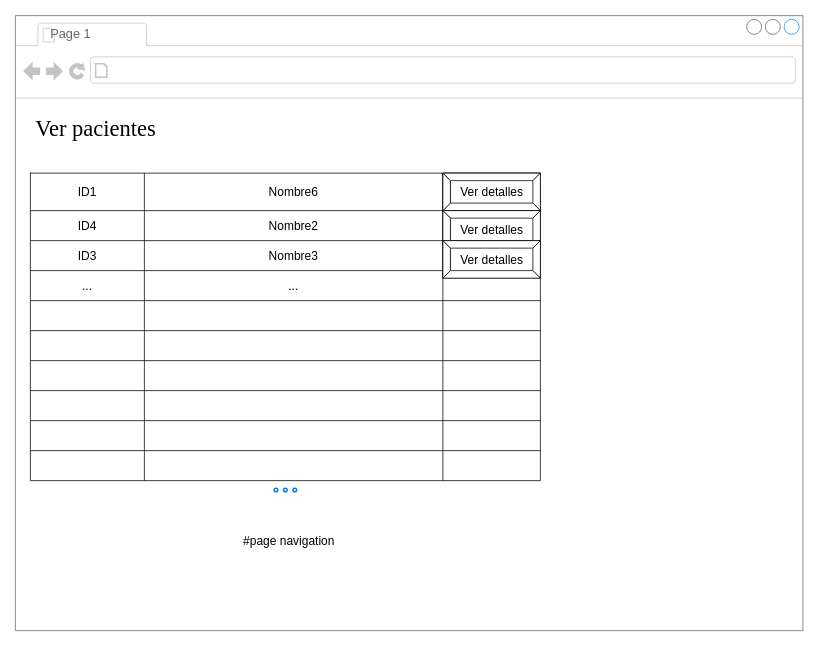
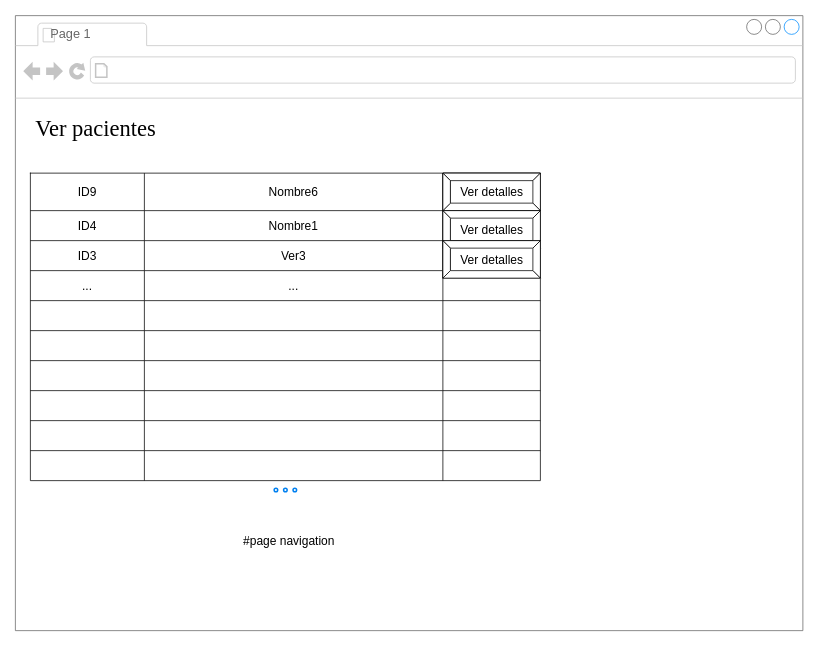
(87, 192) -> (87, 192)
(294, 225) -> (294, 225)
(294, 255) -> (294, 255)
